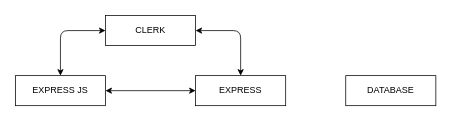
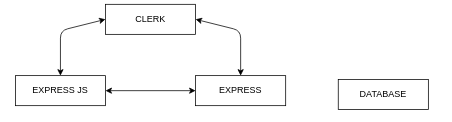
(150, 30) -> (150, 19)
(390, 90) -> (383, 94)
